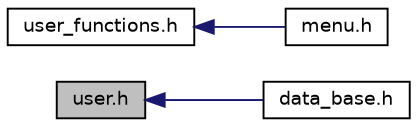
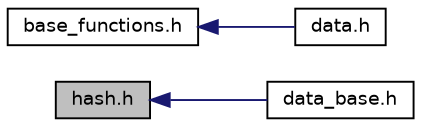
(101, 27) -> (103, 27)
(337, 27) -> (340, 27)
(101, 100) -> (103, 100)
